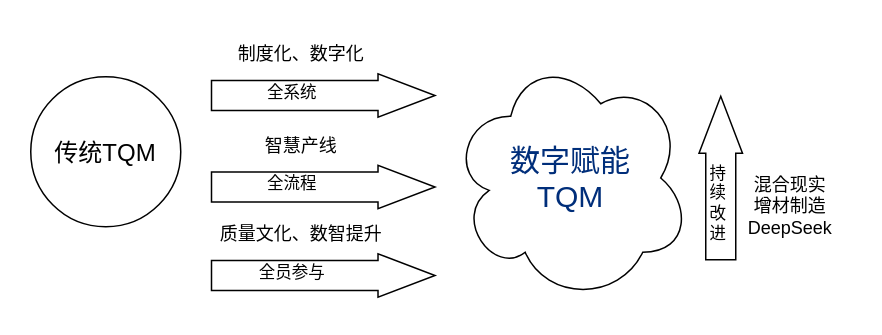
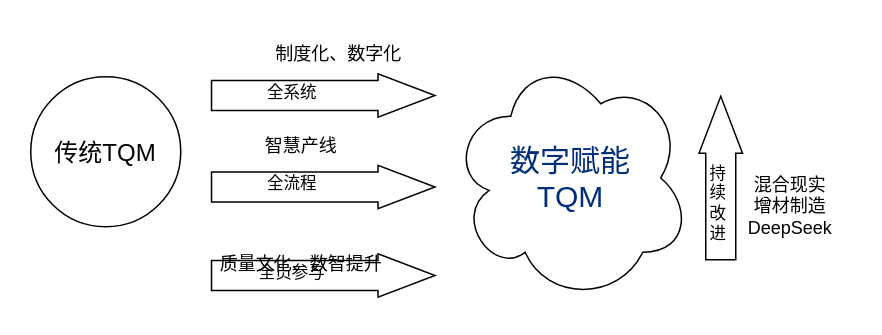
(301, 54) -> (338, 54)
(301, 234) -> (301, 264)
